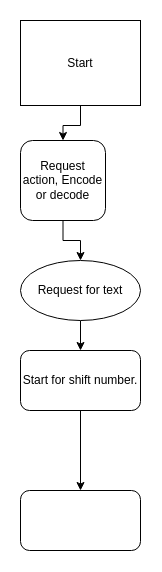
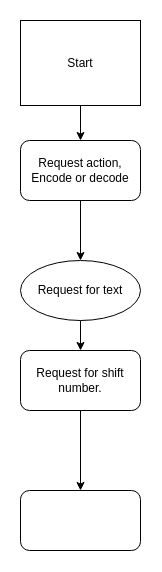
(63, 181) -> (81, 171)
(81, 381) -> (81, 381)
